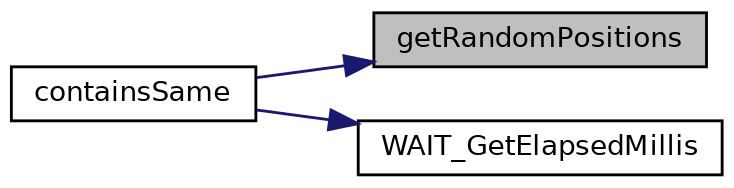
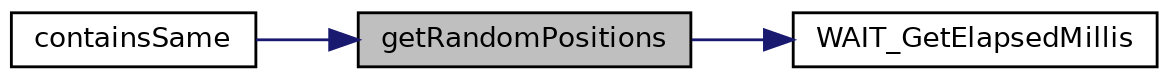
(293, 115) -> (728, 40)
